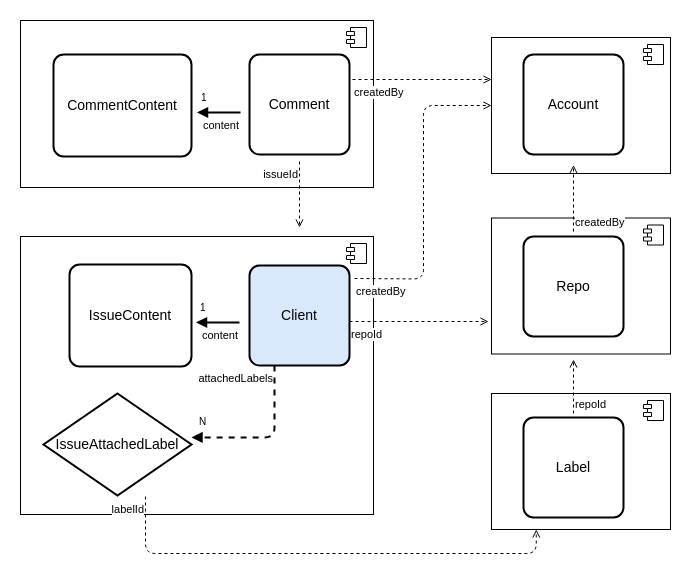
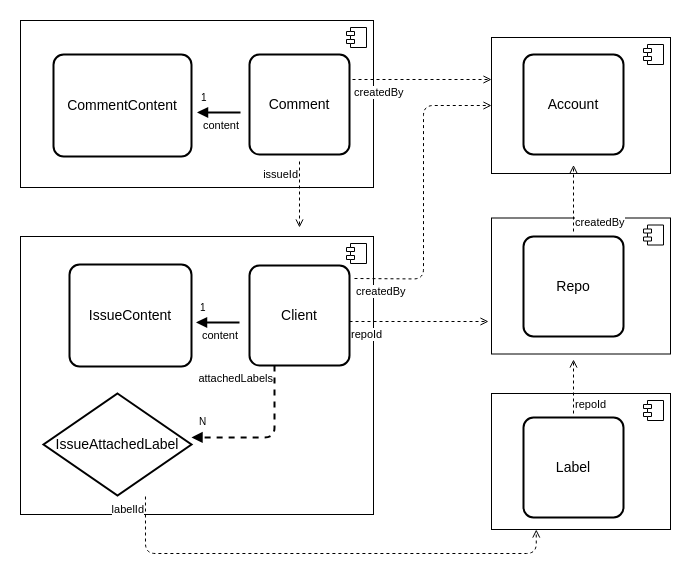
(300, 316) -> (300, 316)
